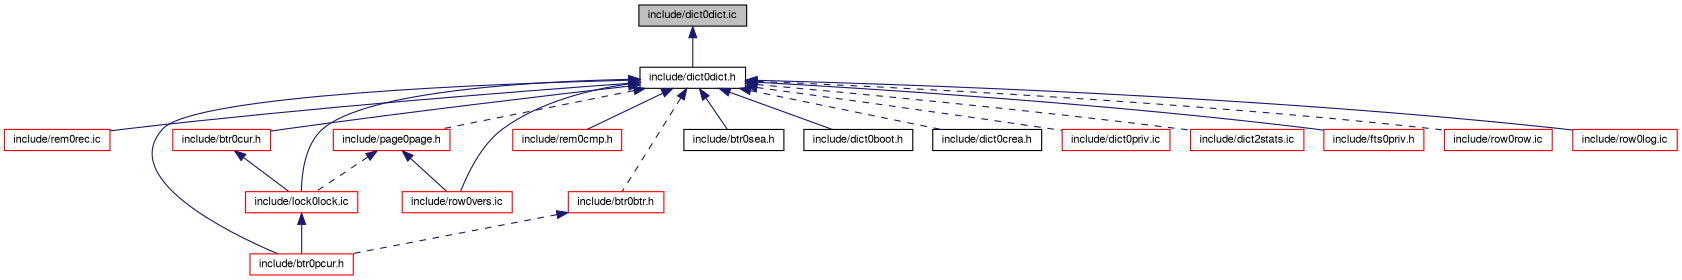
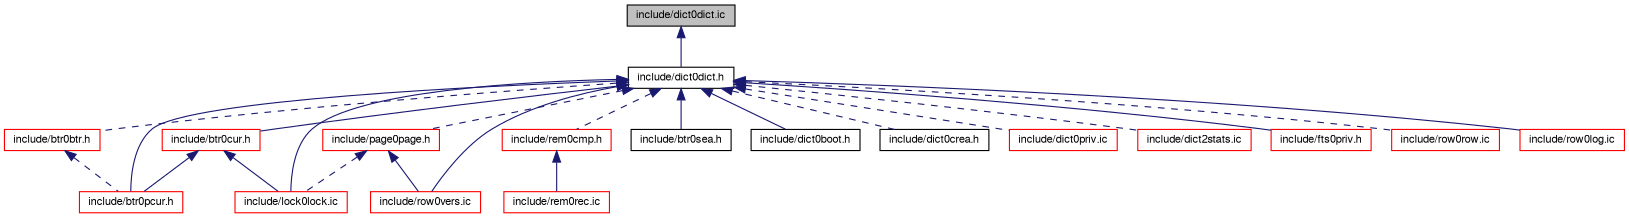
(343, 107) -> (557, 177)
(625, 111) -> (614, 111)
(302, 239) -> (167, 174)
